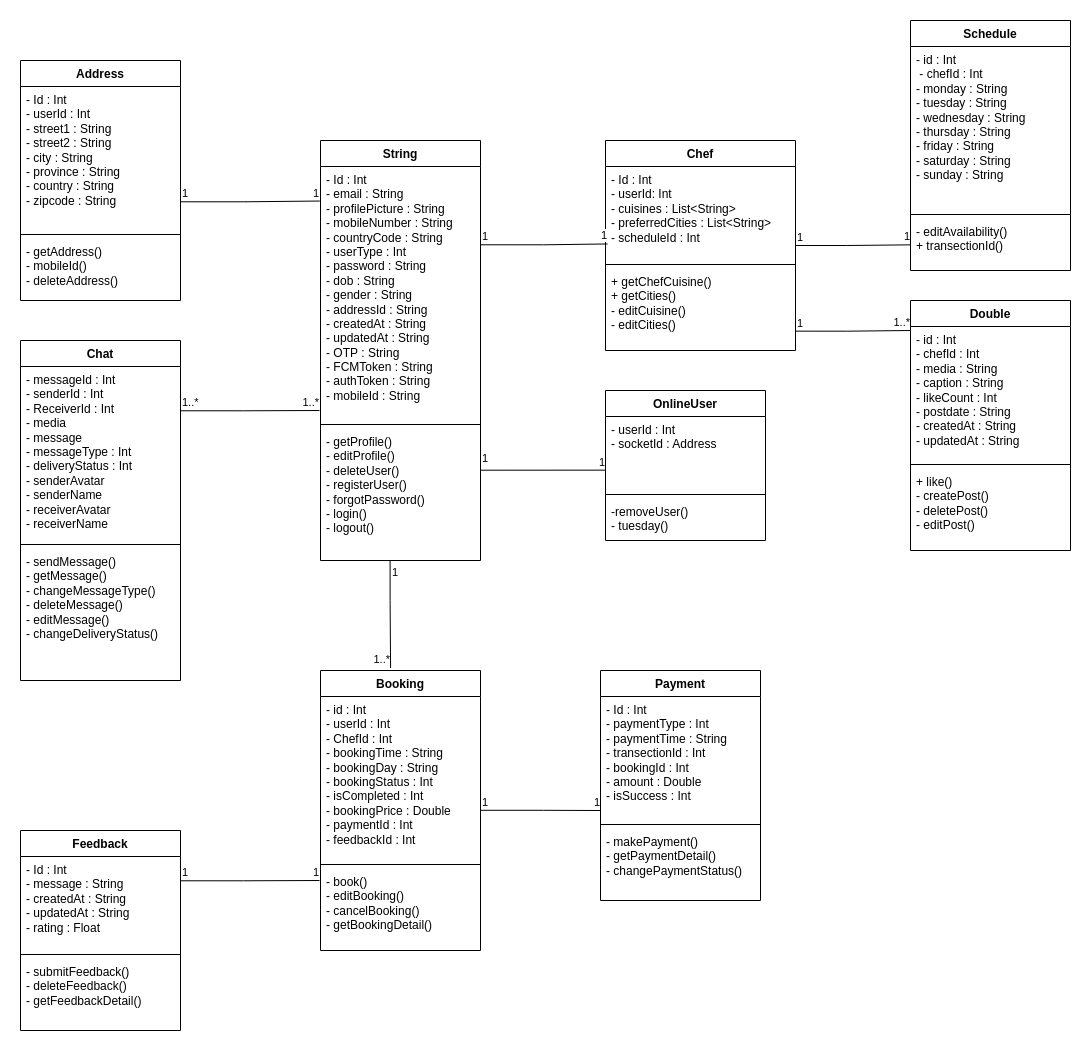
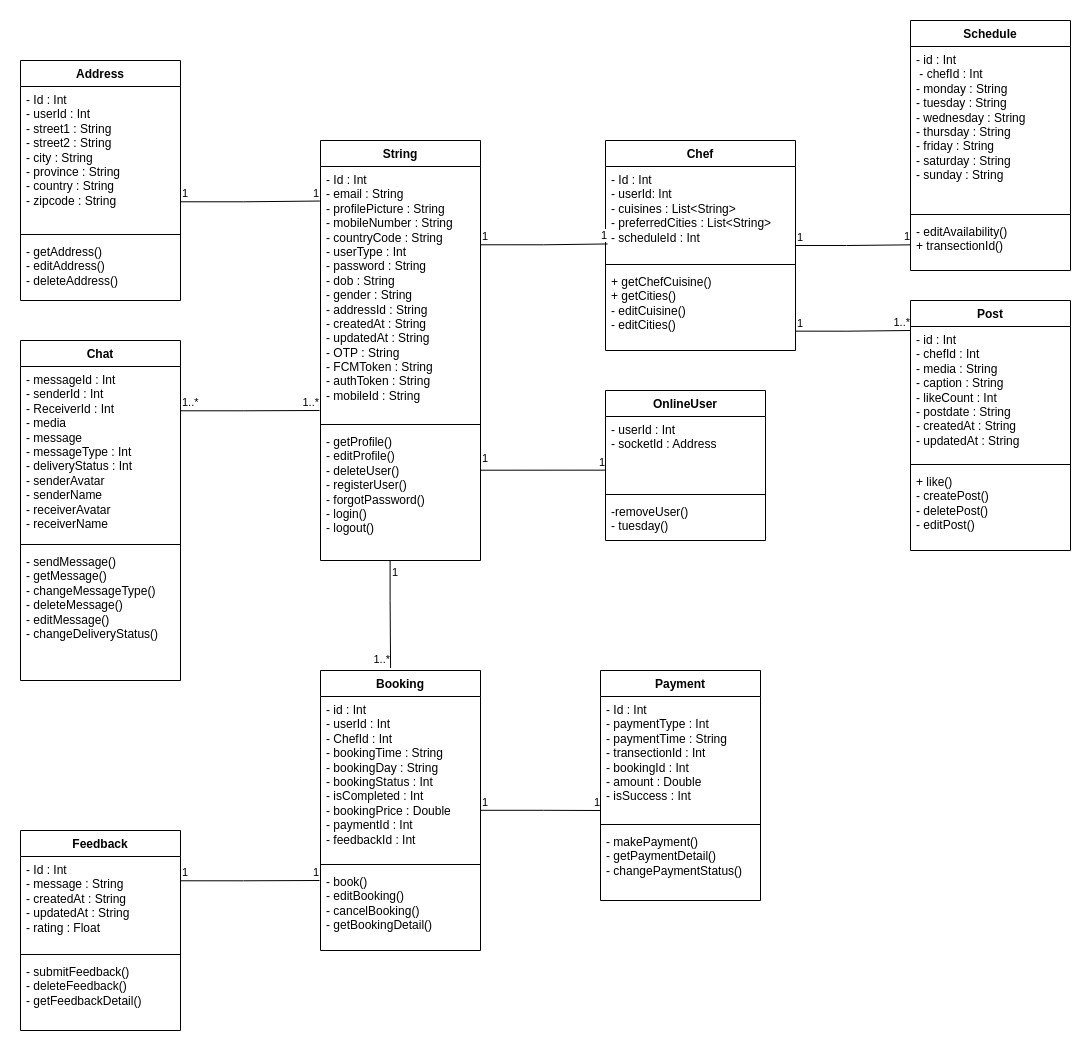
(81, 267) -> (81, 267)
(991, 315) -> (991, 315)
